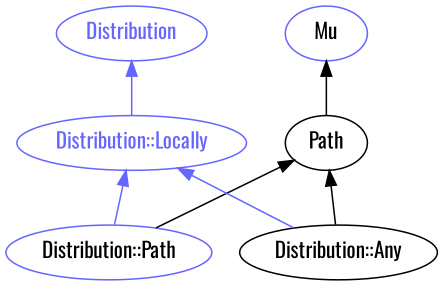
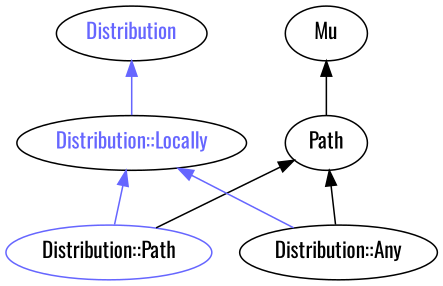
(132, 33) -> (132, 33)
(326, 33) -> (326, 33)
(132, 143) -> (132, 143)
